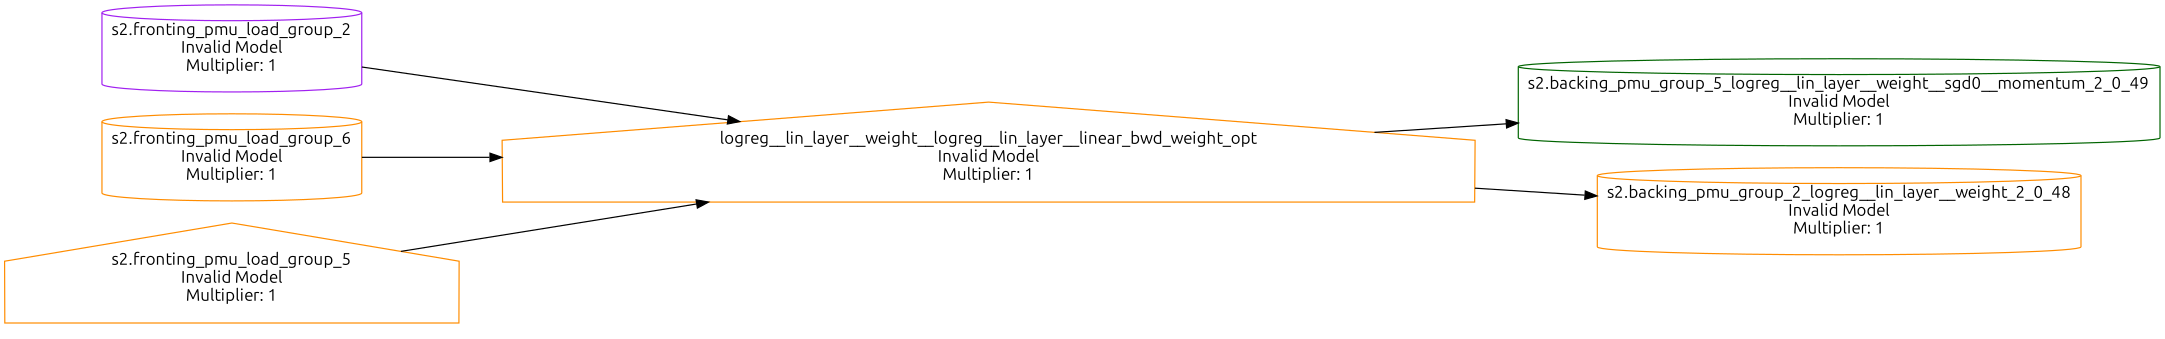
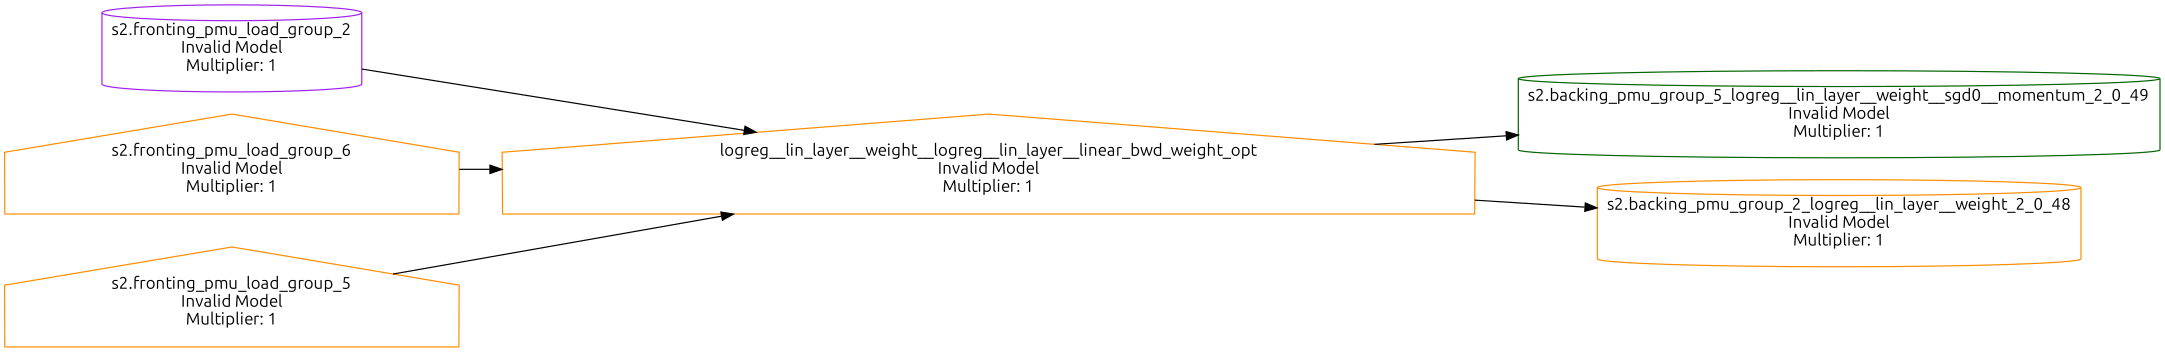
(232, 157) -> (232, 169)
